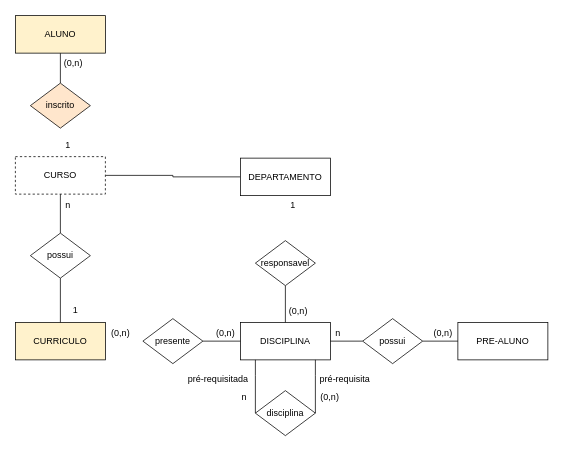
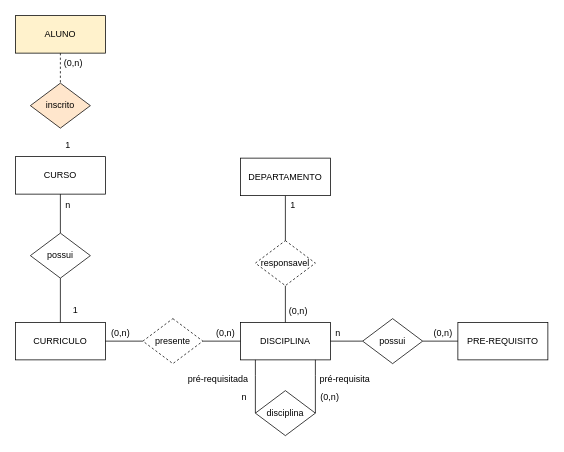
(60, 67) -> (60, 67)
(60, 175) -> (60, 175)
(173, 177) -> (285, 217)
(285, 263) -> (285, 263)
(60, 341) -> (60, 341)
none -> (125, 341)
(173, 341) -> (173, 341)
(503, 341) -> (503, 341)
